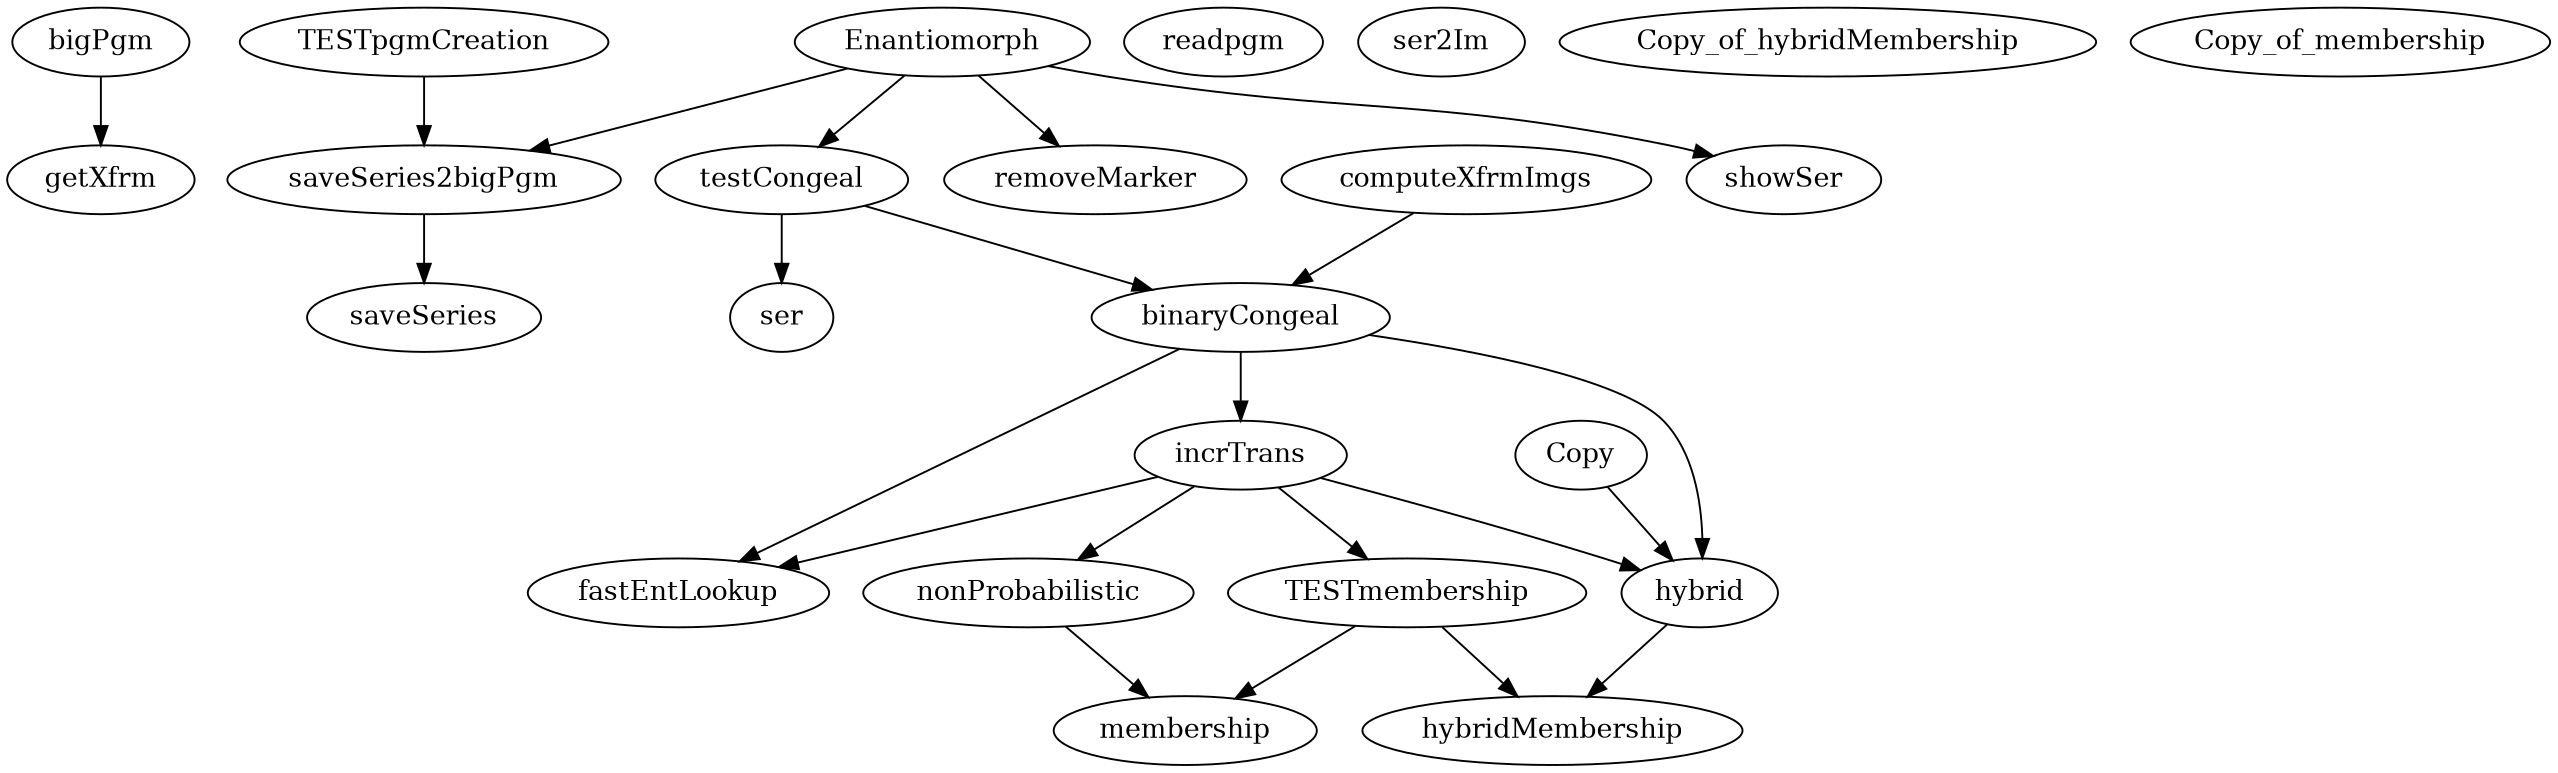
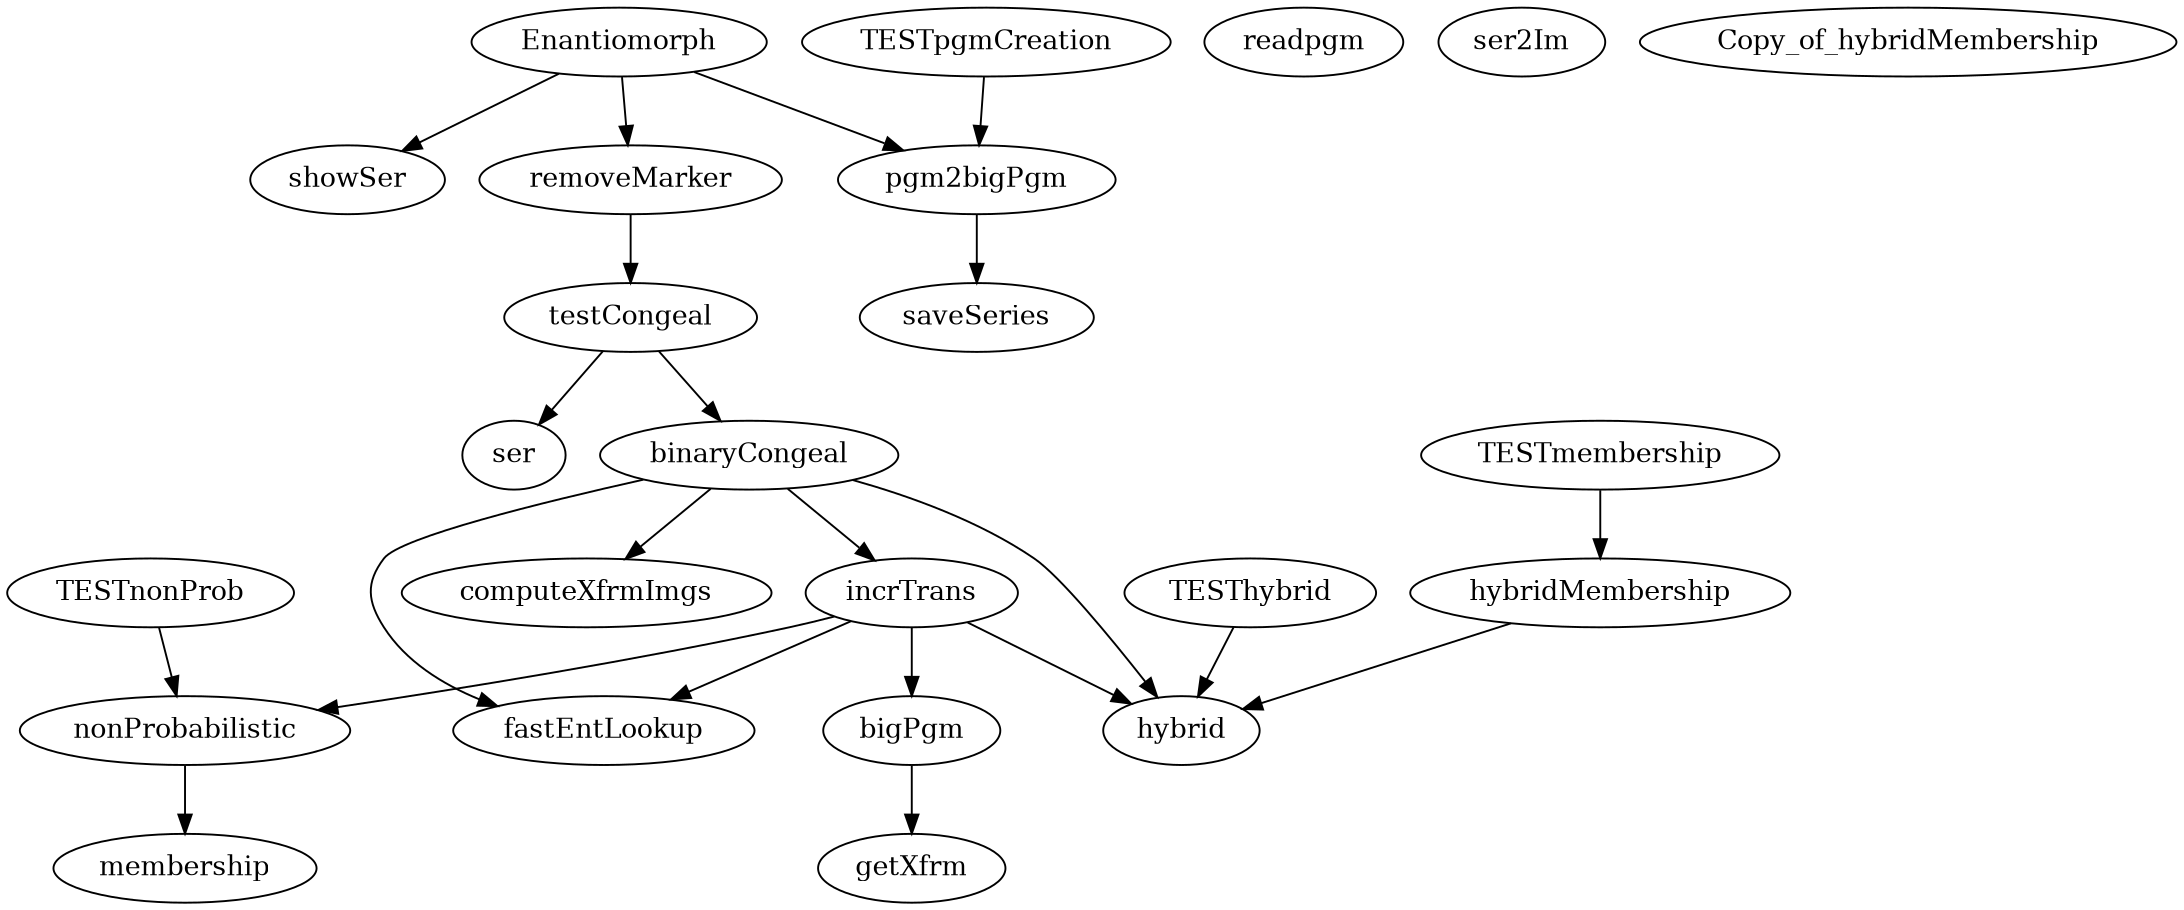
(2340, 42) -> none
(869, 105) -> (631, 239)
(424, 180) -> (977, 180)
(1361, 244) -> (676, 518)
(1581, 455) -> (1250, 593)
(1315, 517) -> (912, 652)
none -> (151, 593)
(1634, 654) -> (1386, 663)
(1304, 657) -> none
